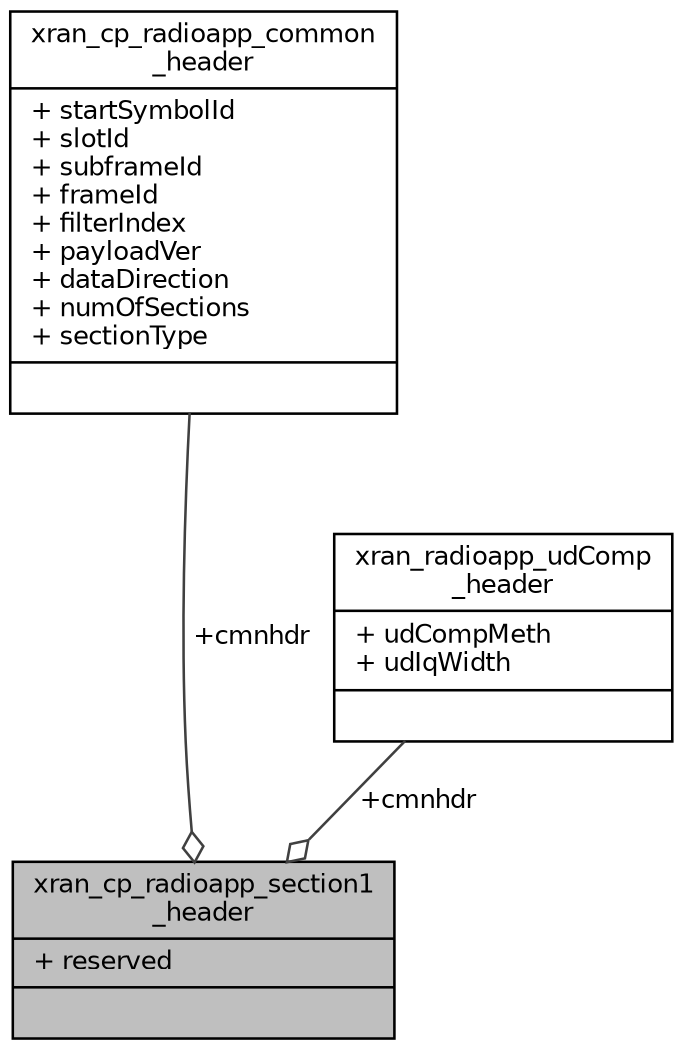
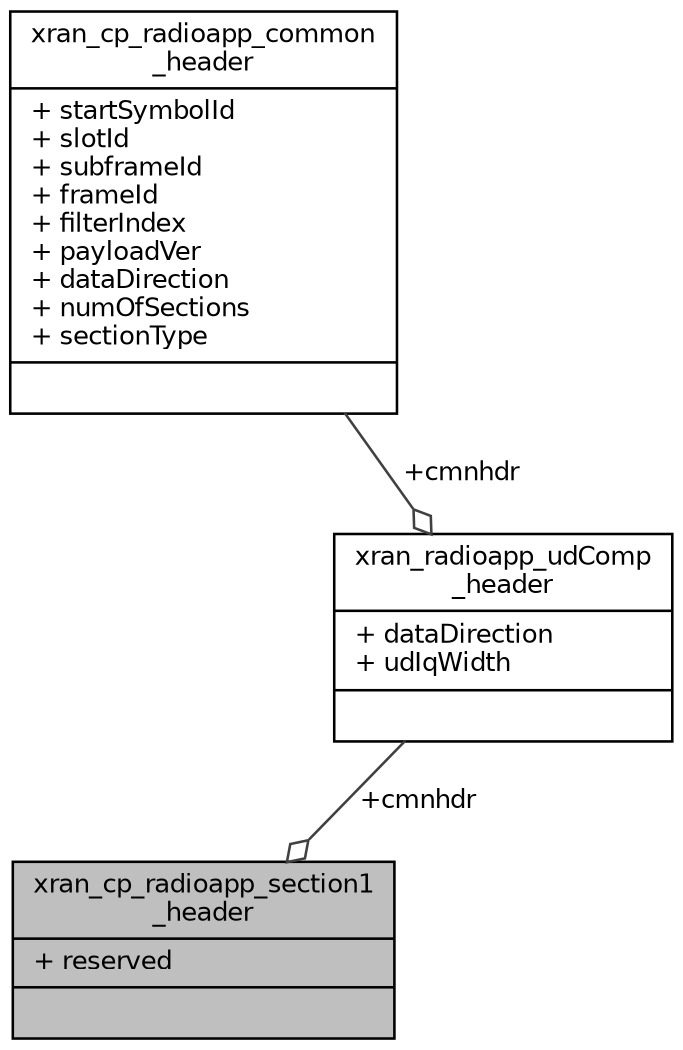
(184, 622) -> (379, 461)
(453, 635) -> (455, 635)
